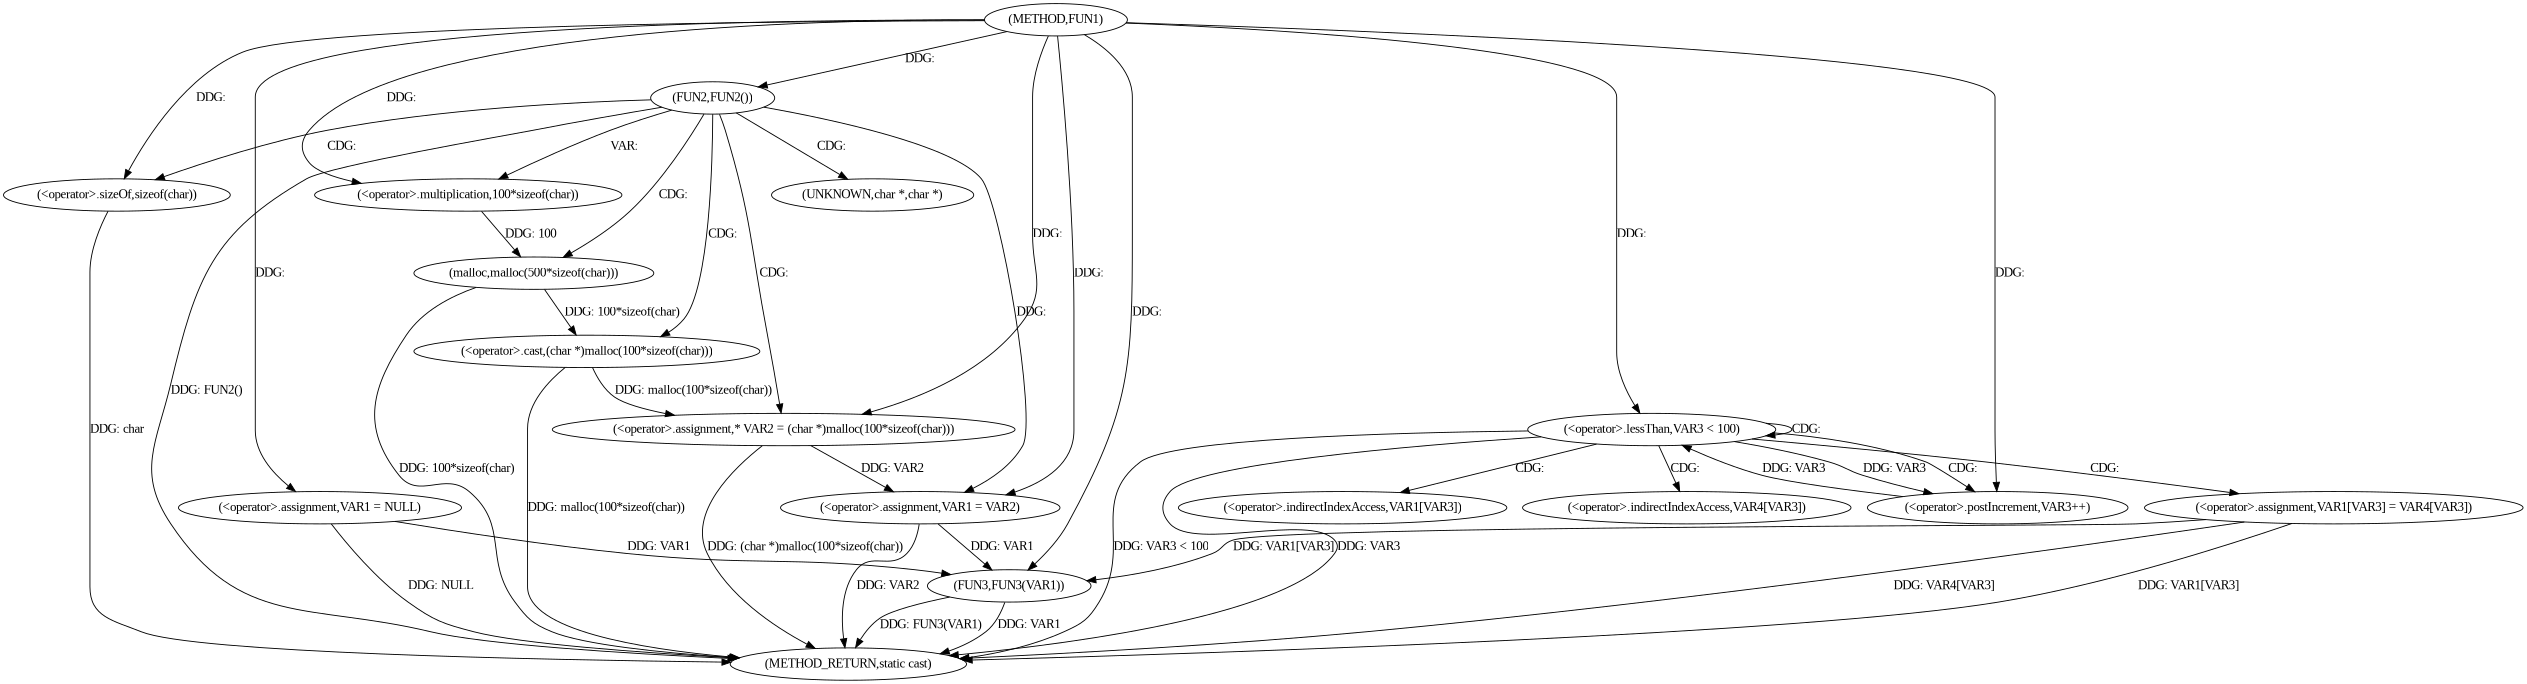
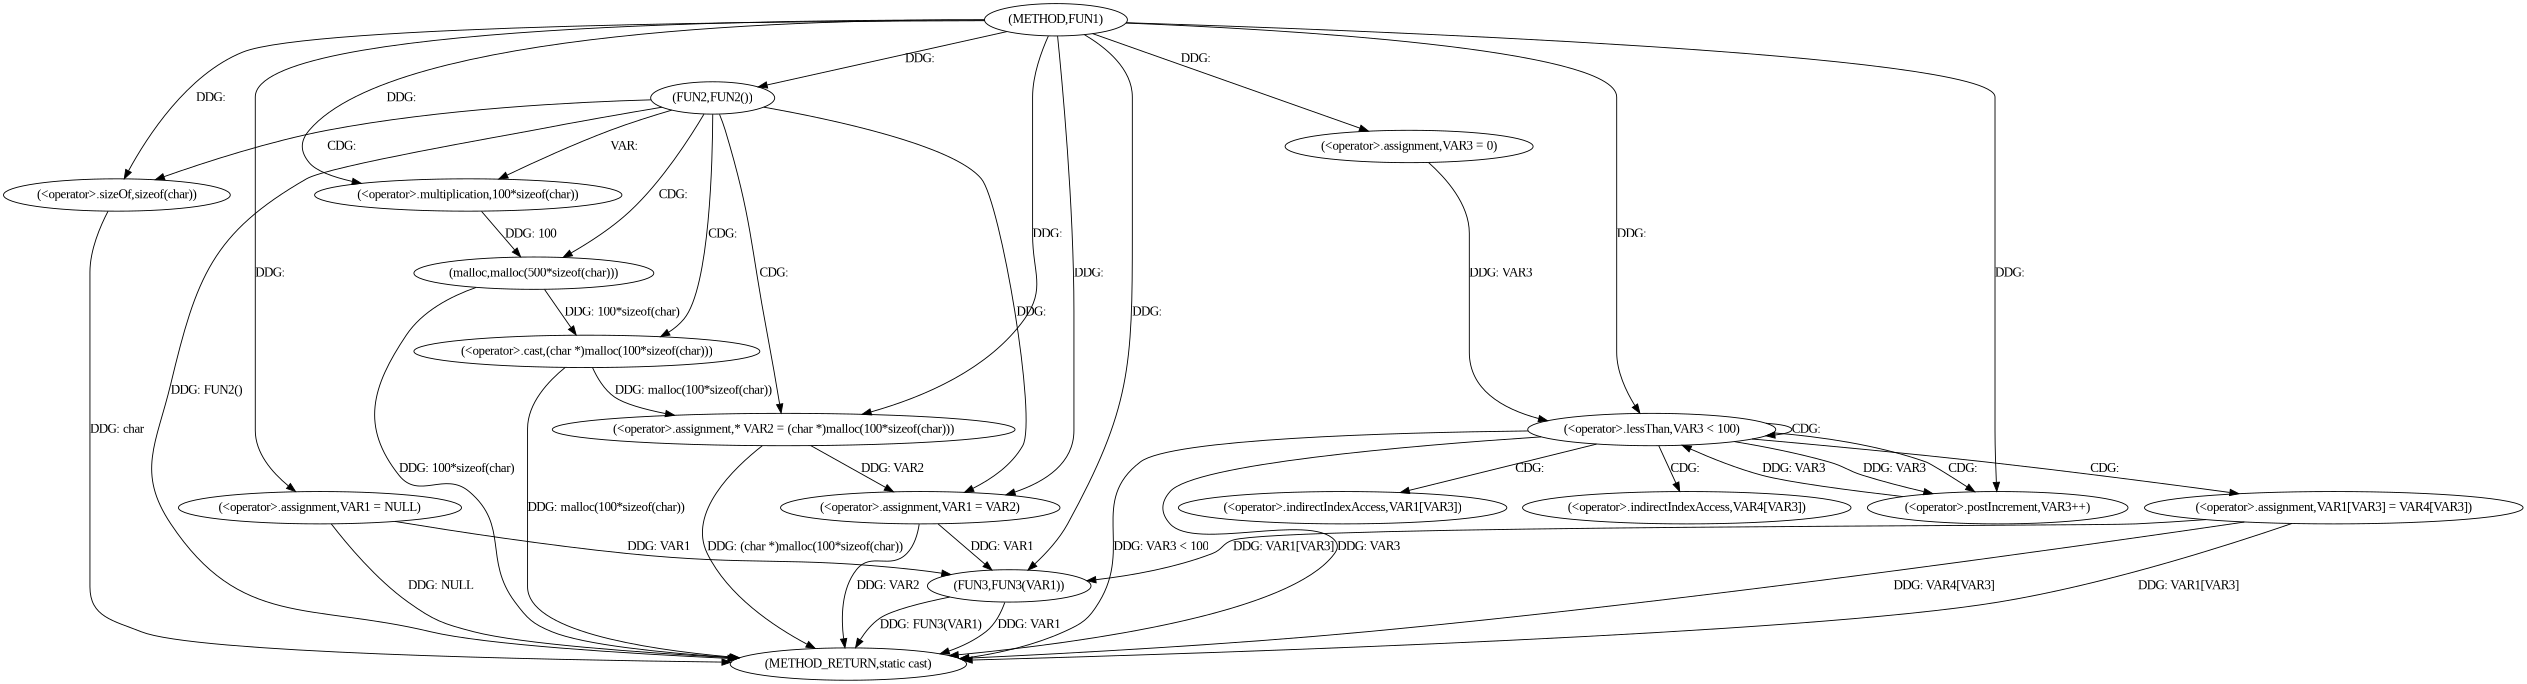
none -> (1409, 146)
(873, 195) -> none
